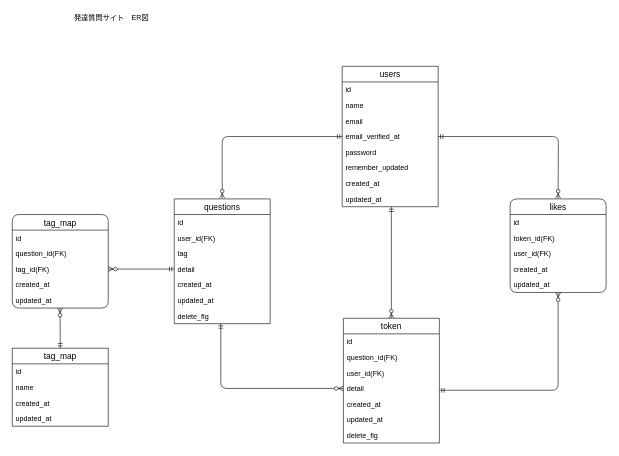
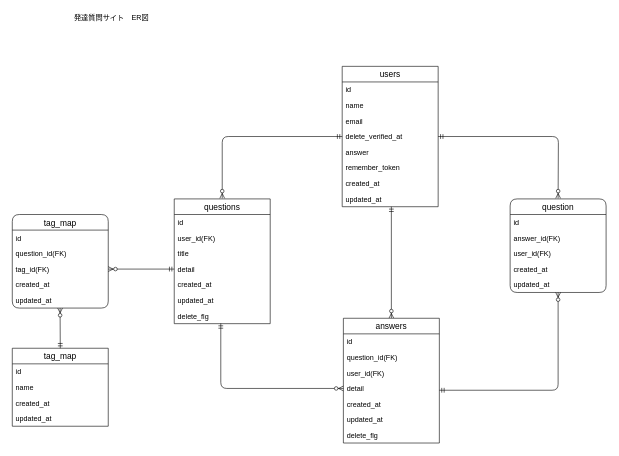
(376, 137) -> (379, 137)
(362, 152) -> (358, 152)
(378, 168) -> (374, 168)
(558, 207) -> (558, 207)
(537, 238) -> (539, 238)
(184, 254) -> (186, 254)
(391, 327) -> (391, 327)
